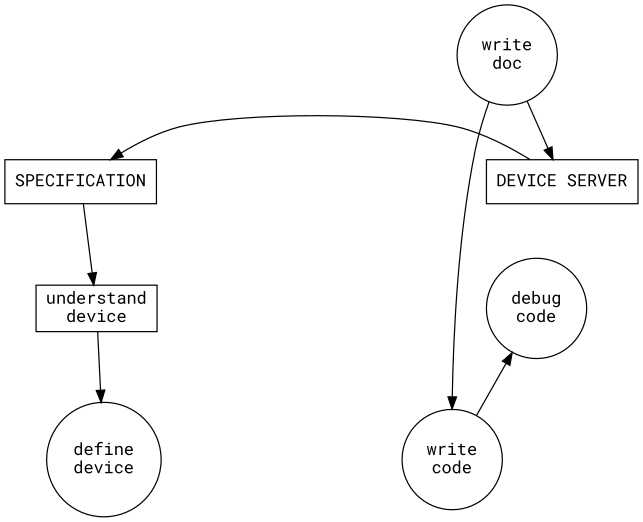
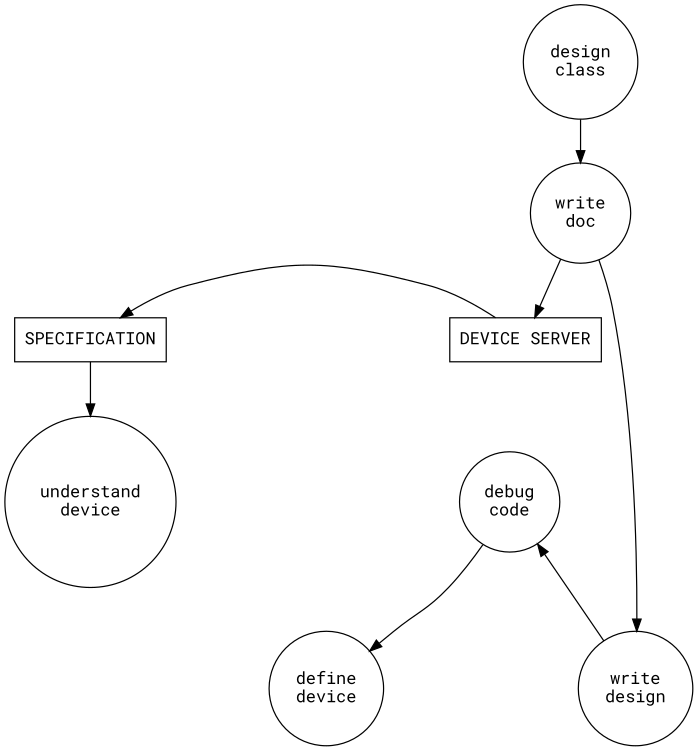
none -> (581, 62)
(97, 308) -> (90, 502)
(99, 361) -> (436, 599)
(452, 460) -> (636, 689)
